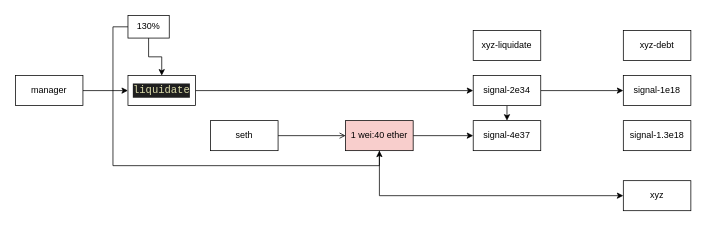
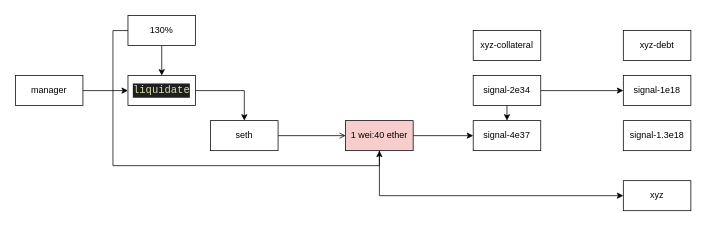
(149, 27) -> (162, 30)
(507, 45) -> (507, 45)
(355, 90) -> (244, 101)
